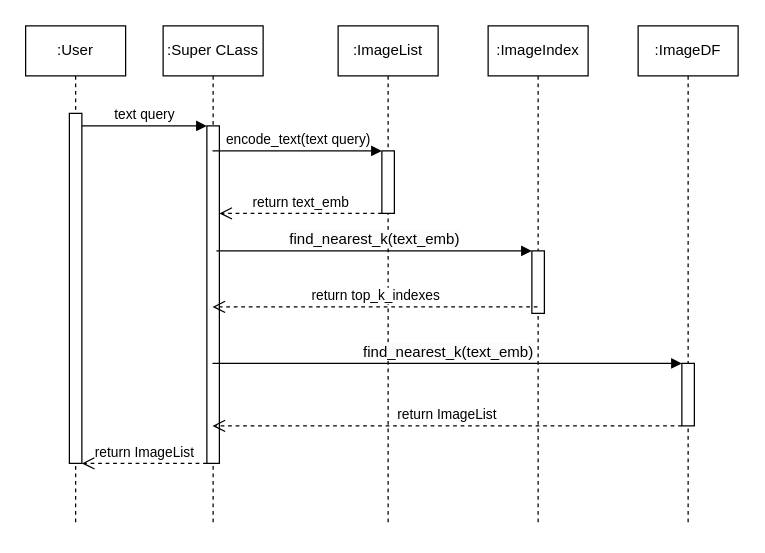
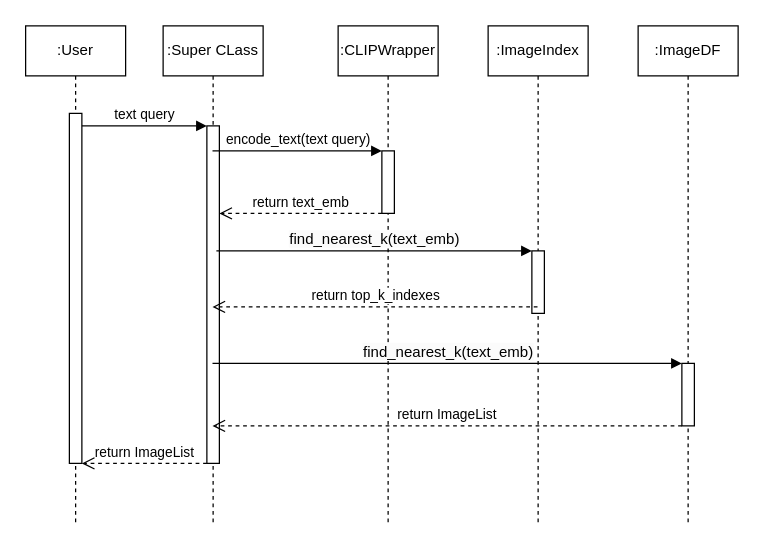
(388, 51) -> (388, 51)
